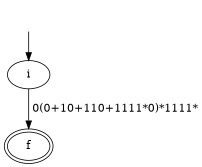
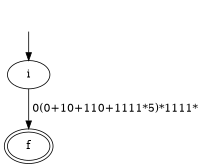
(114, 109) -> (114, 109)
